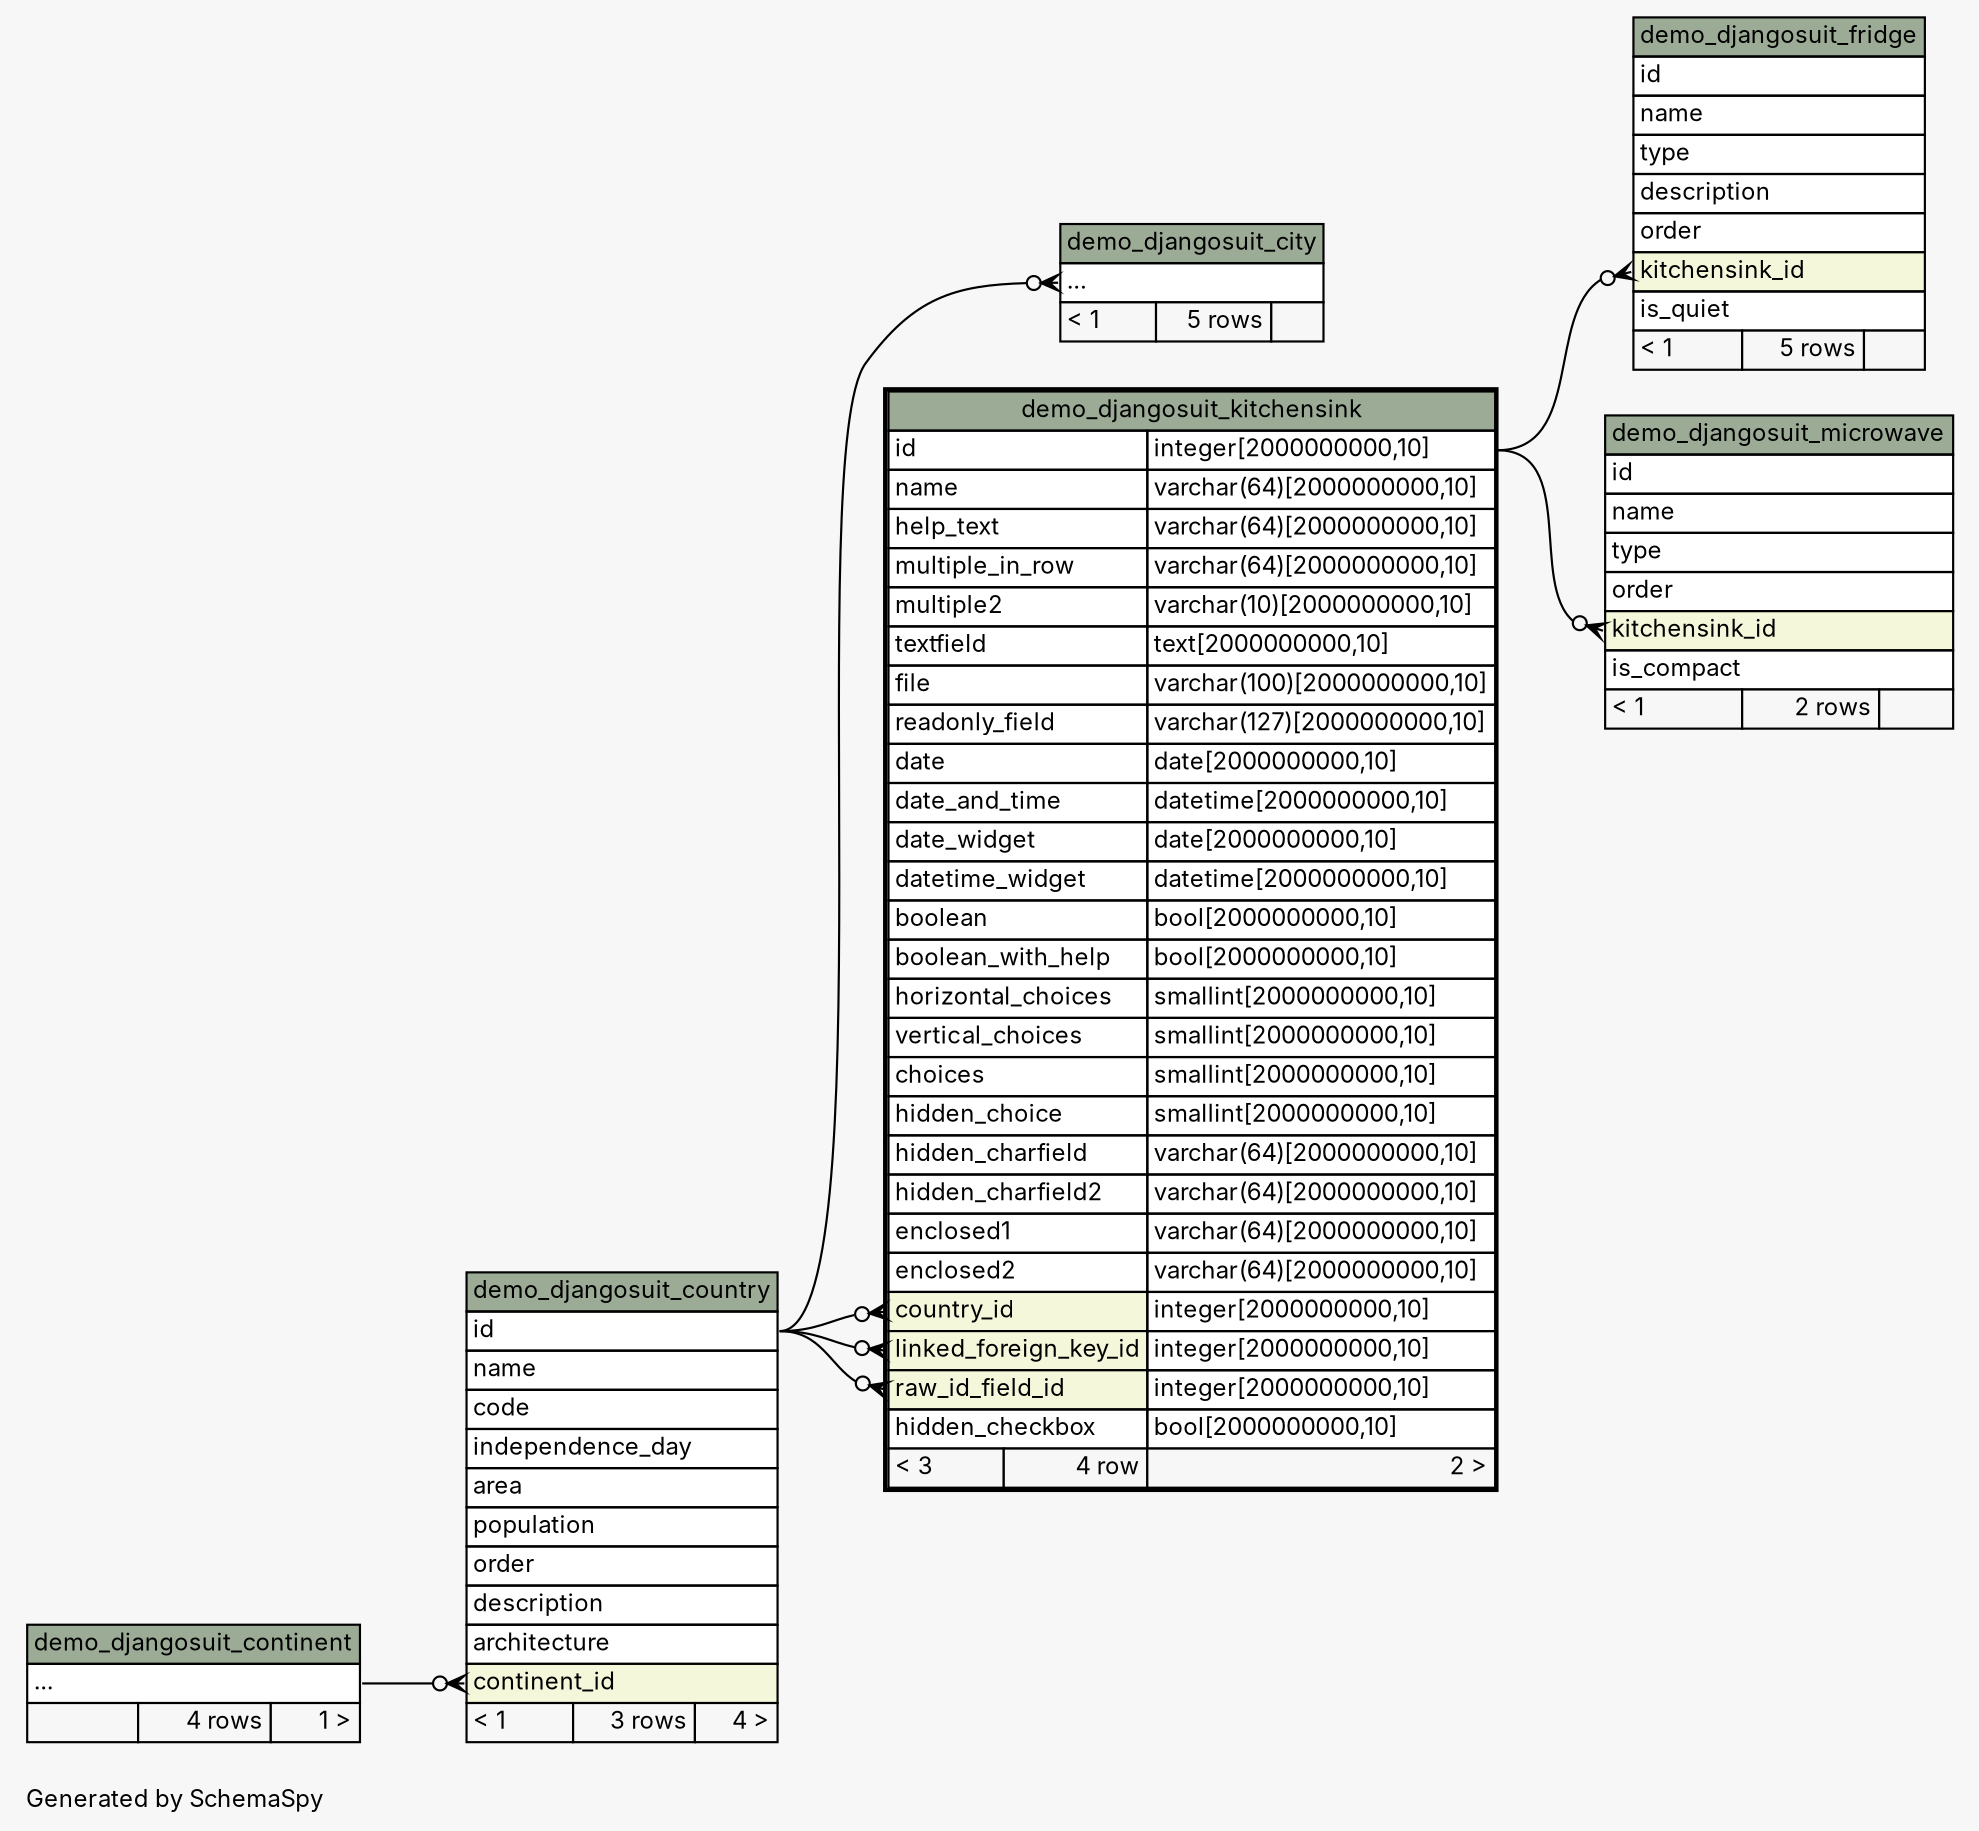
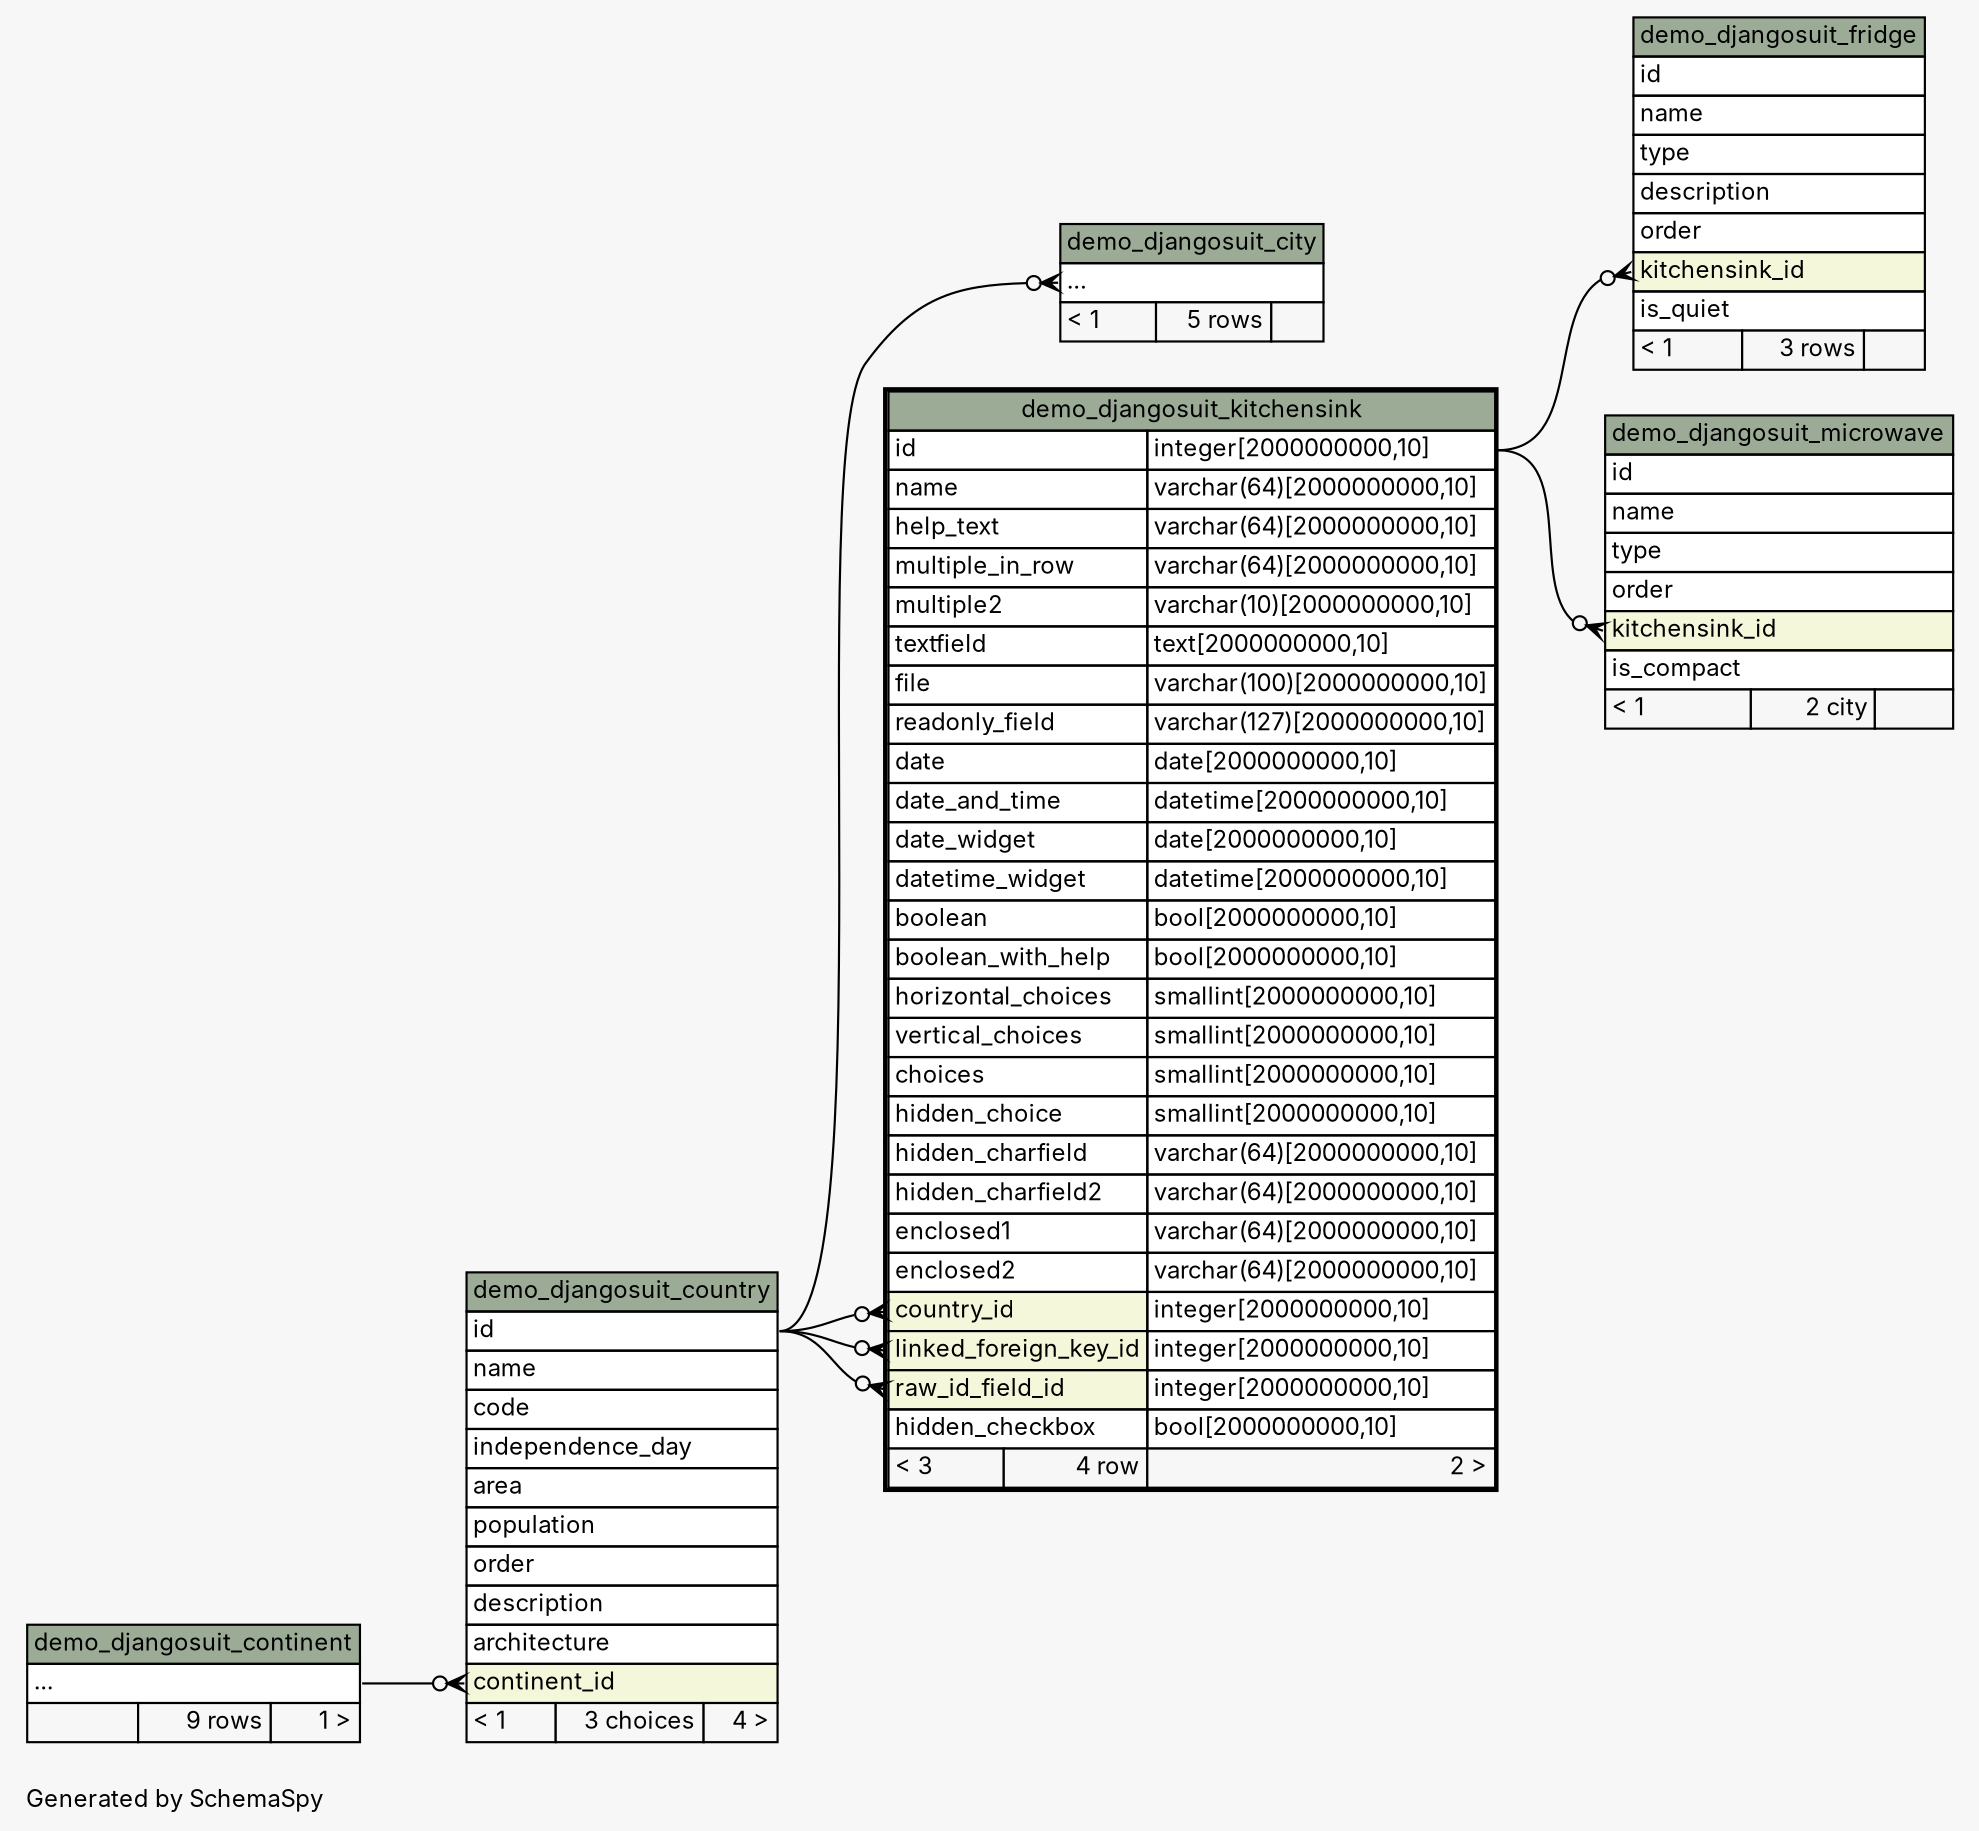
(1818, 349) -> (1818, 349)
(1834, 708) -> (1837, 708)
(225, 1722) -> (225, 1722)
(649, 1722) -> (641, 1722)
